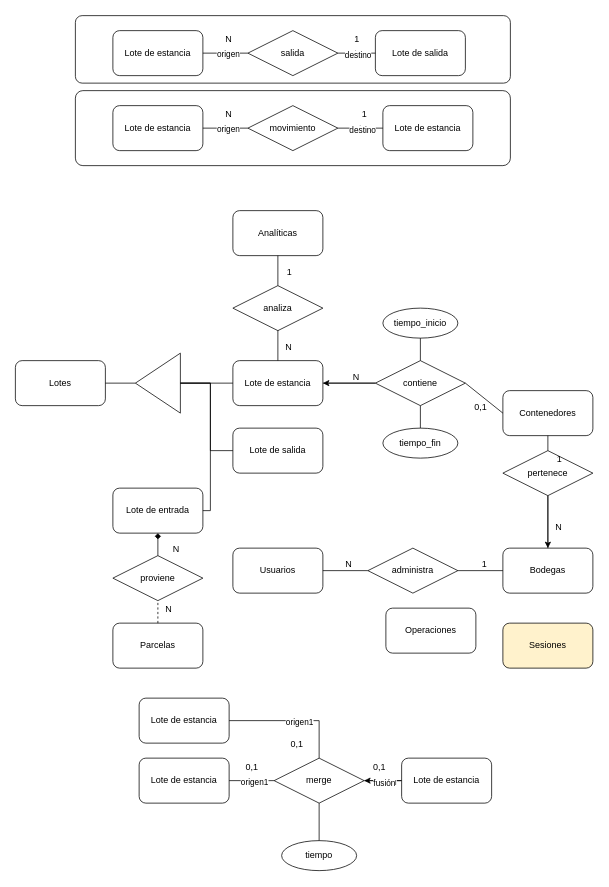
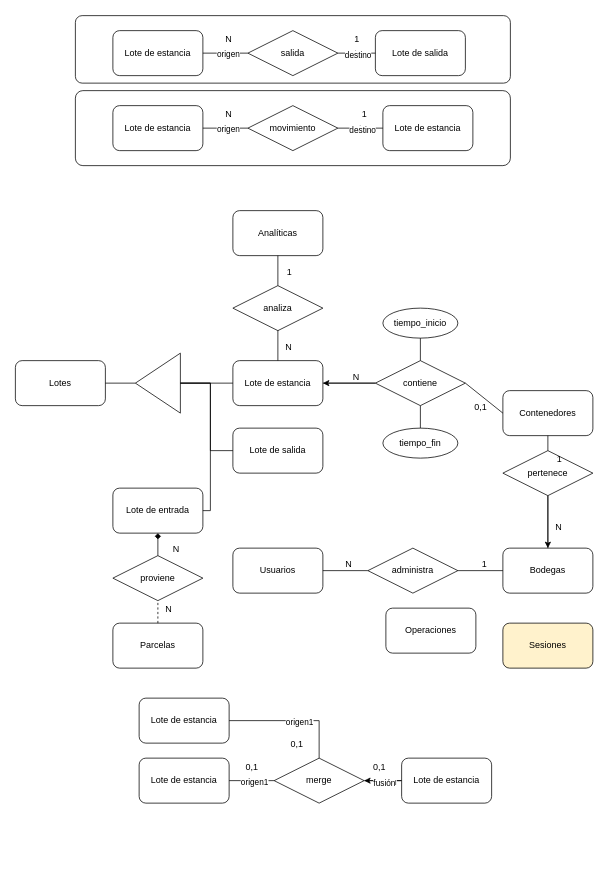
(319, 821) -> none
(319, 855) -> none
